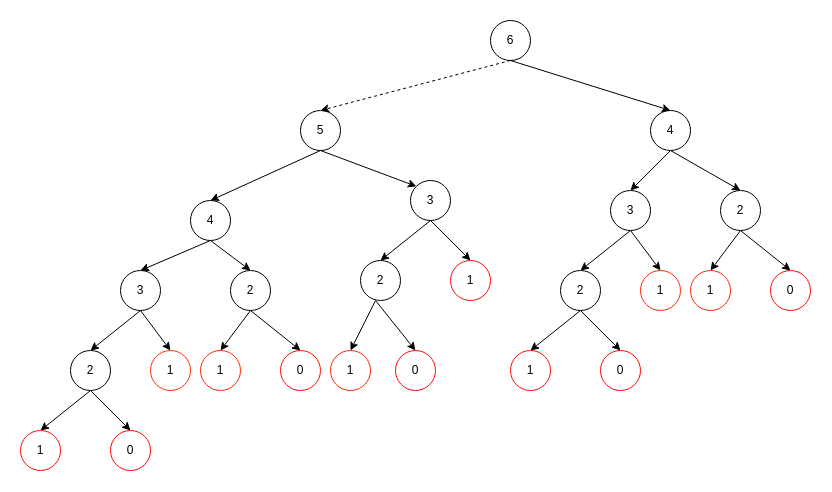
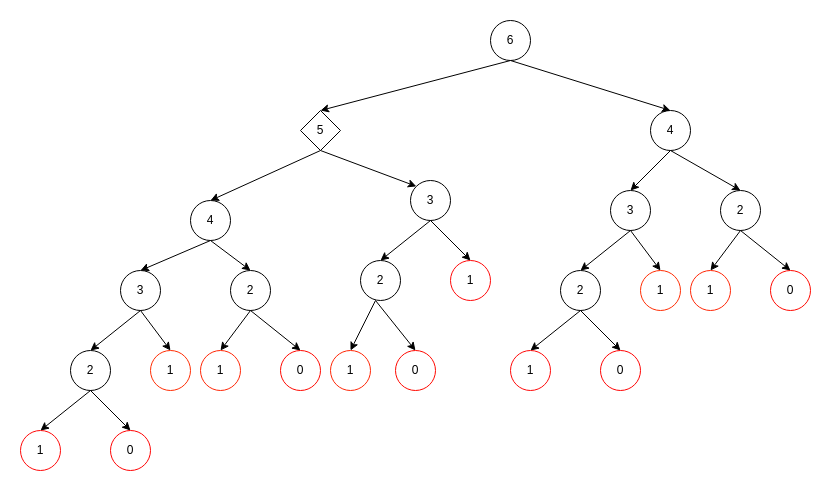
(419, 85) -> (419, 85)
(321, 131) -> (321, 131)
